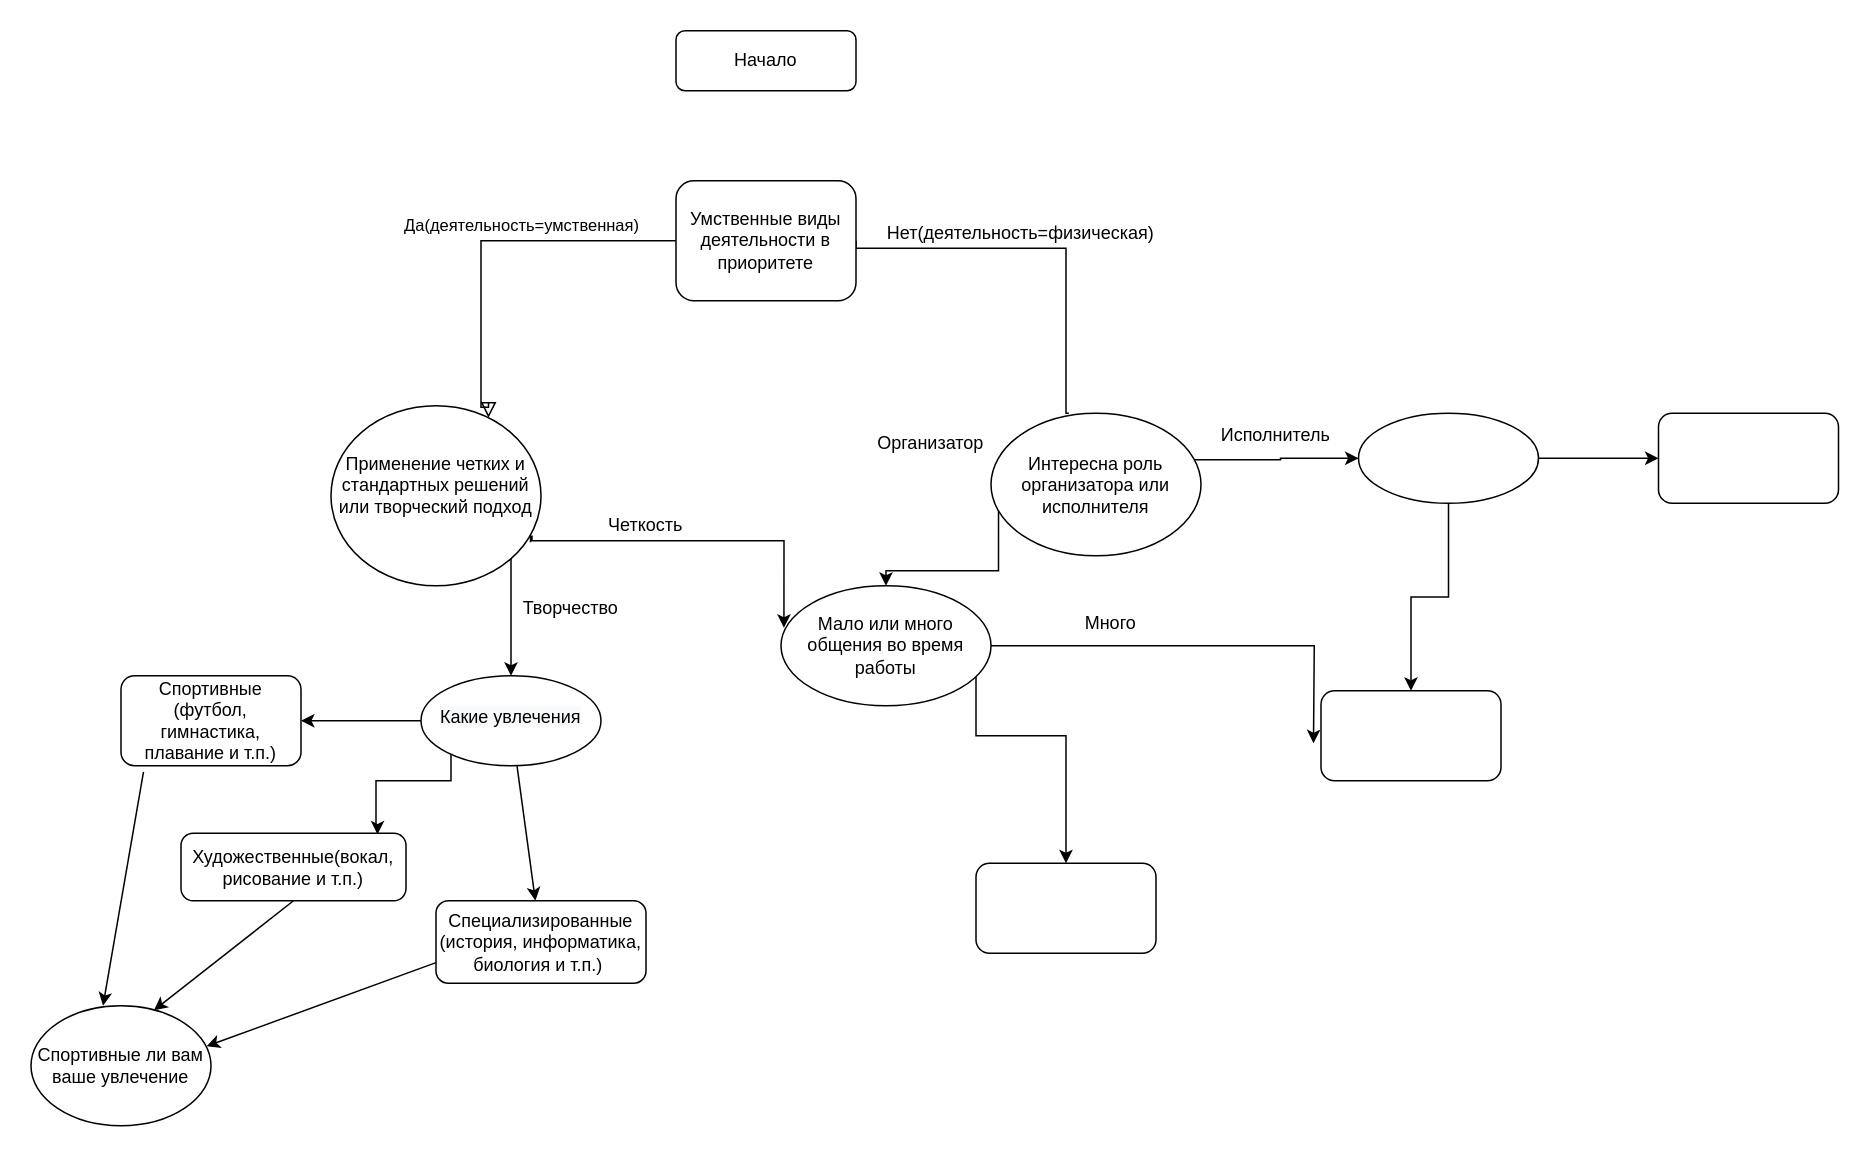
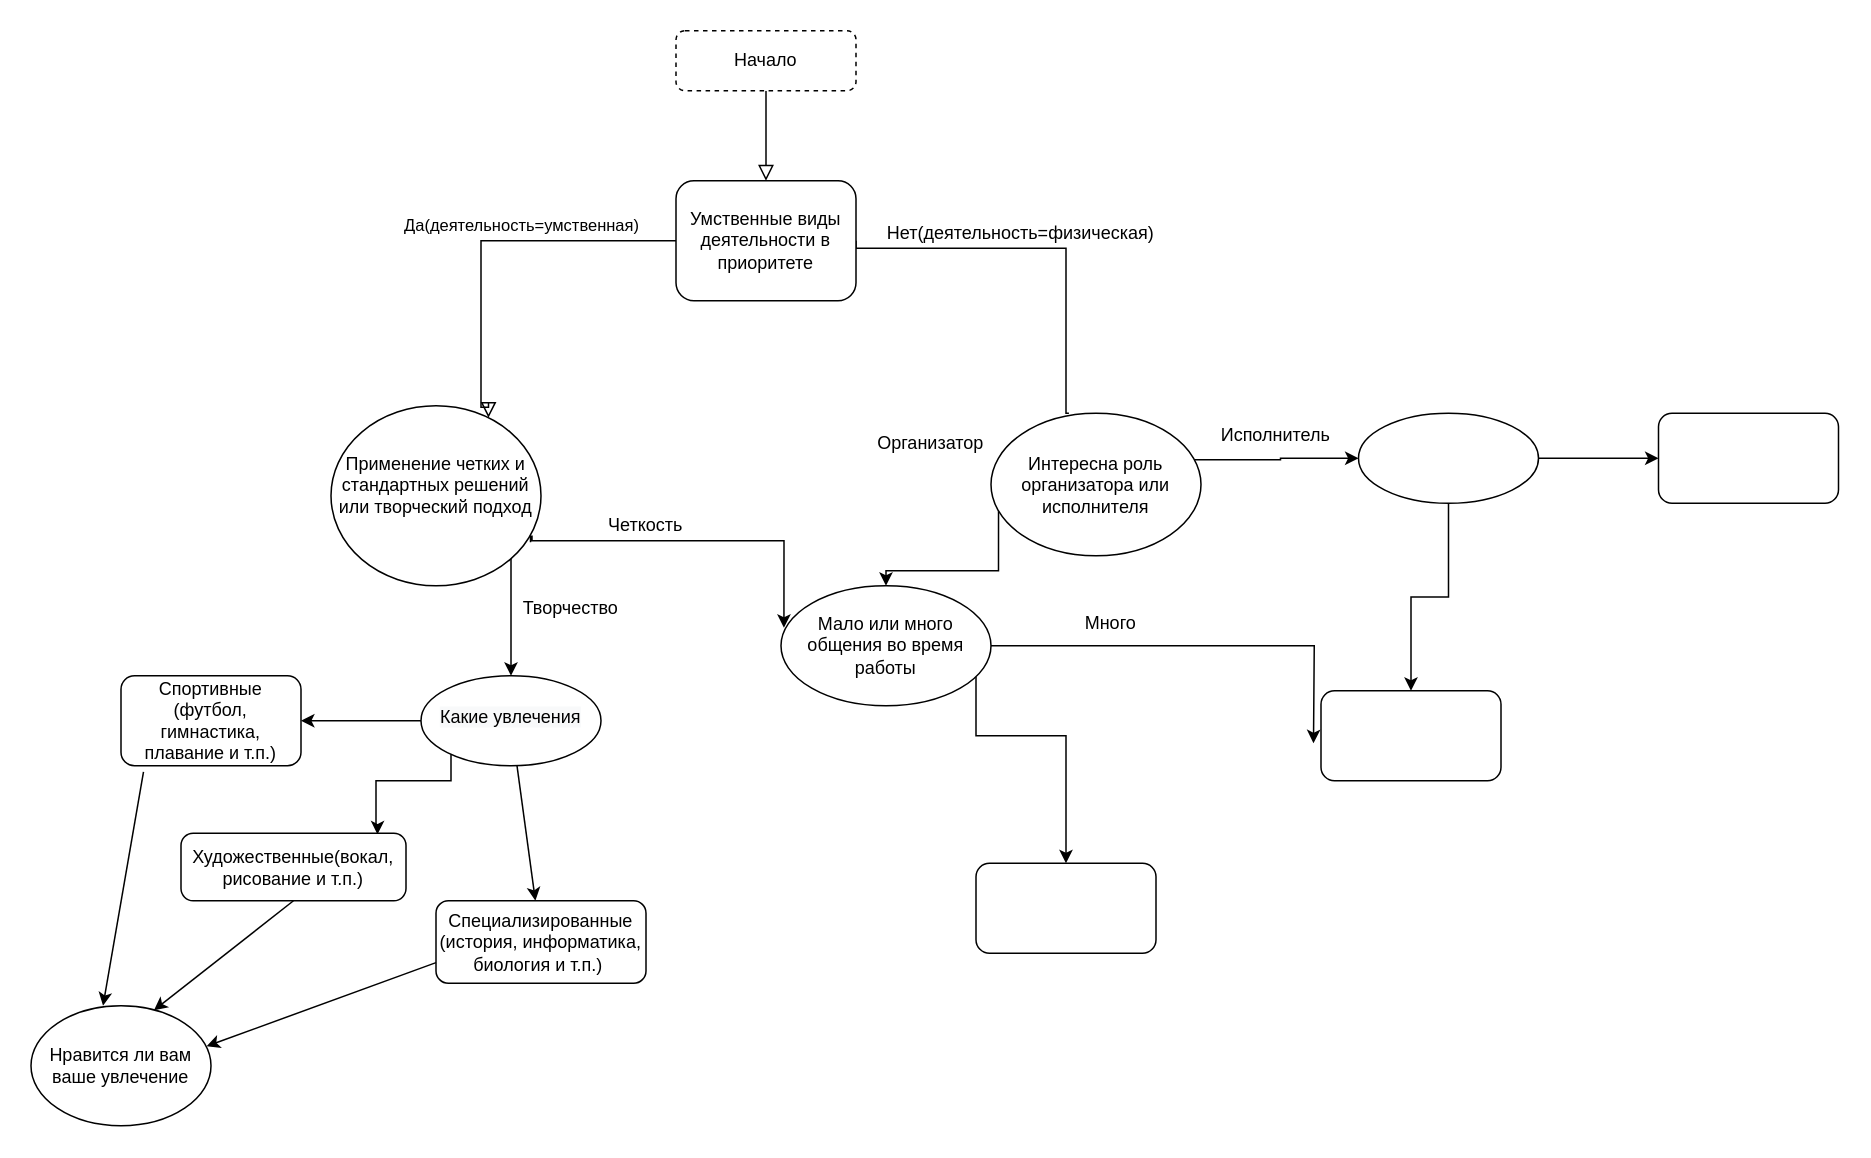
(766, 61) -> (766, 61)
none -> (766, 128)
(121, 1066) -> (121, 1066)
